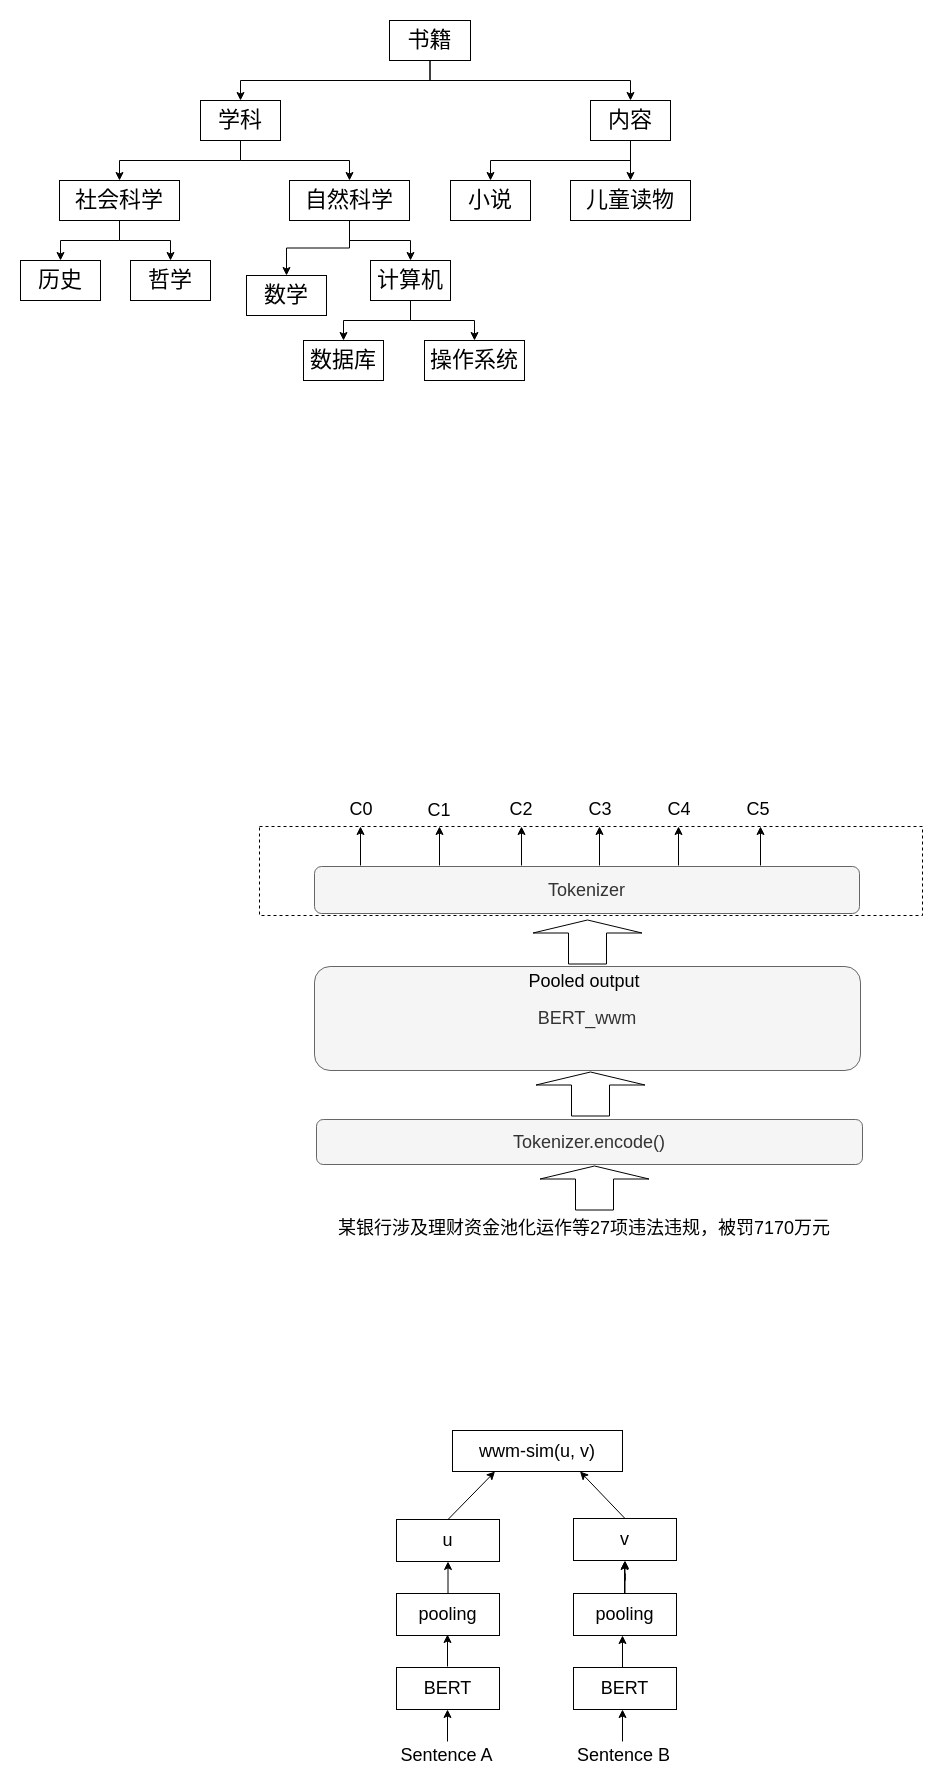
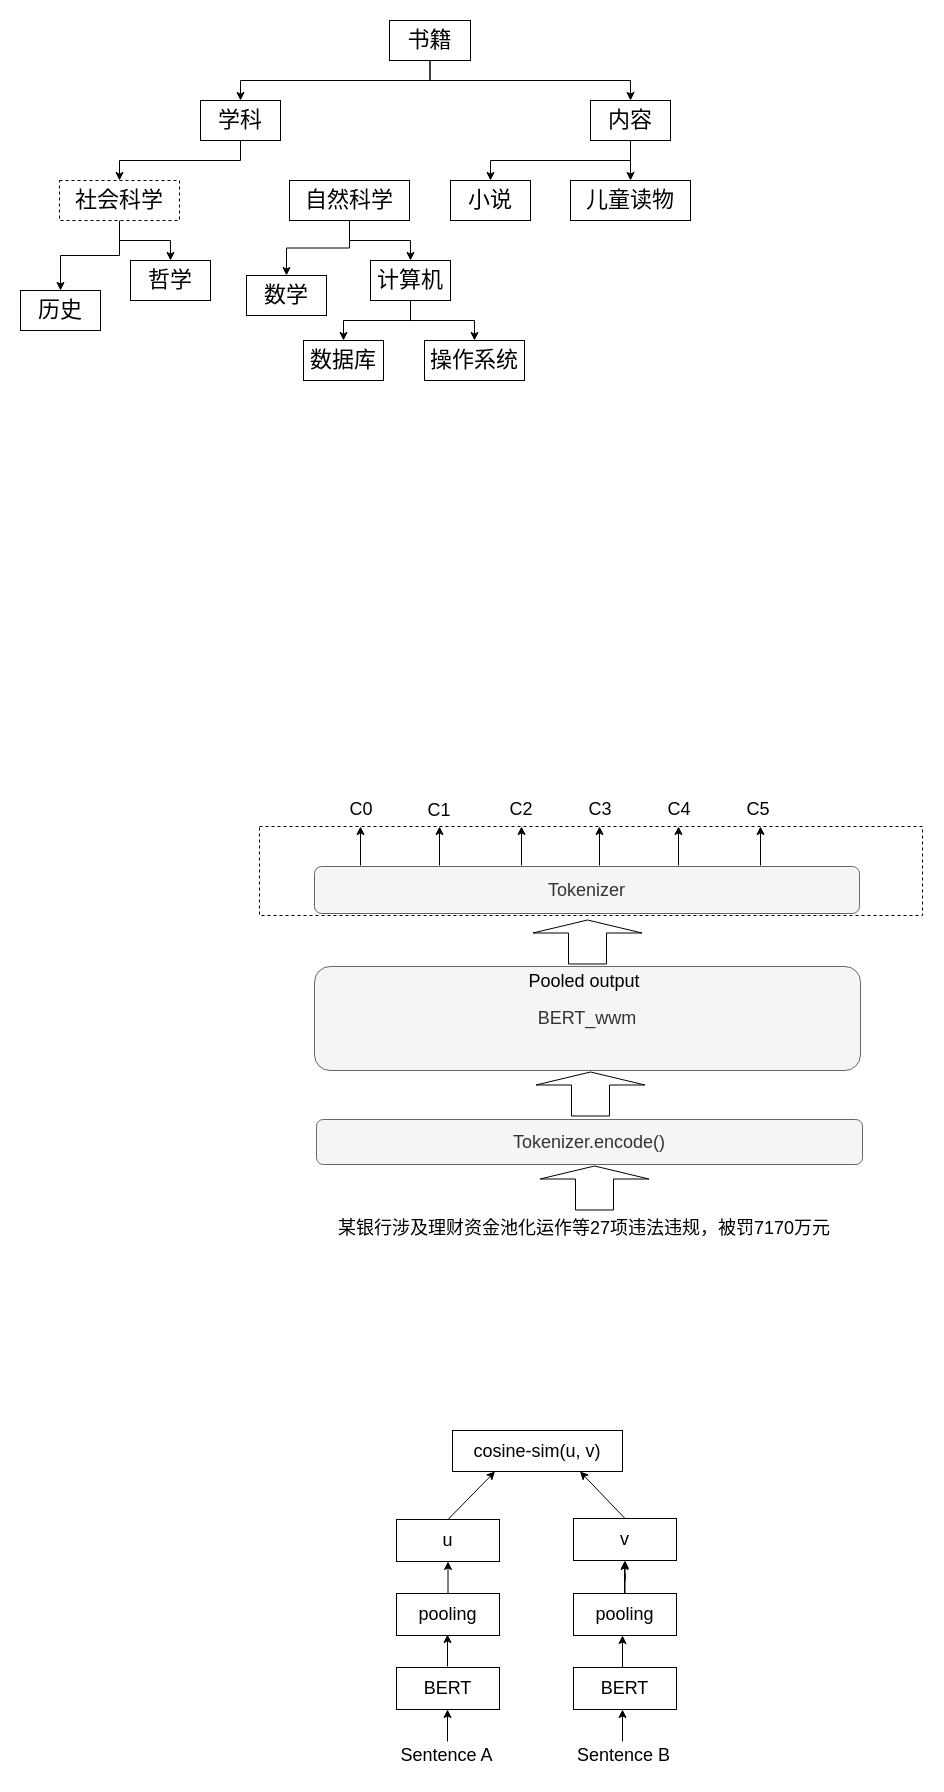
(302, 161) -> none
(120, 201) -> (120, 201)
(61, 281) -> (61, 311)
(538, 1452) -> (538, 1452)
